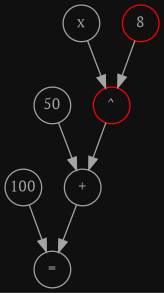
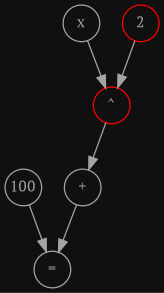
(141, 23) -> (141, 23)
(52, 105) -> none
